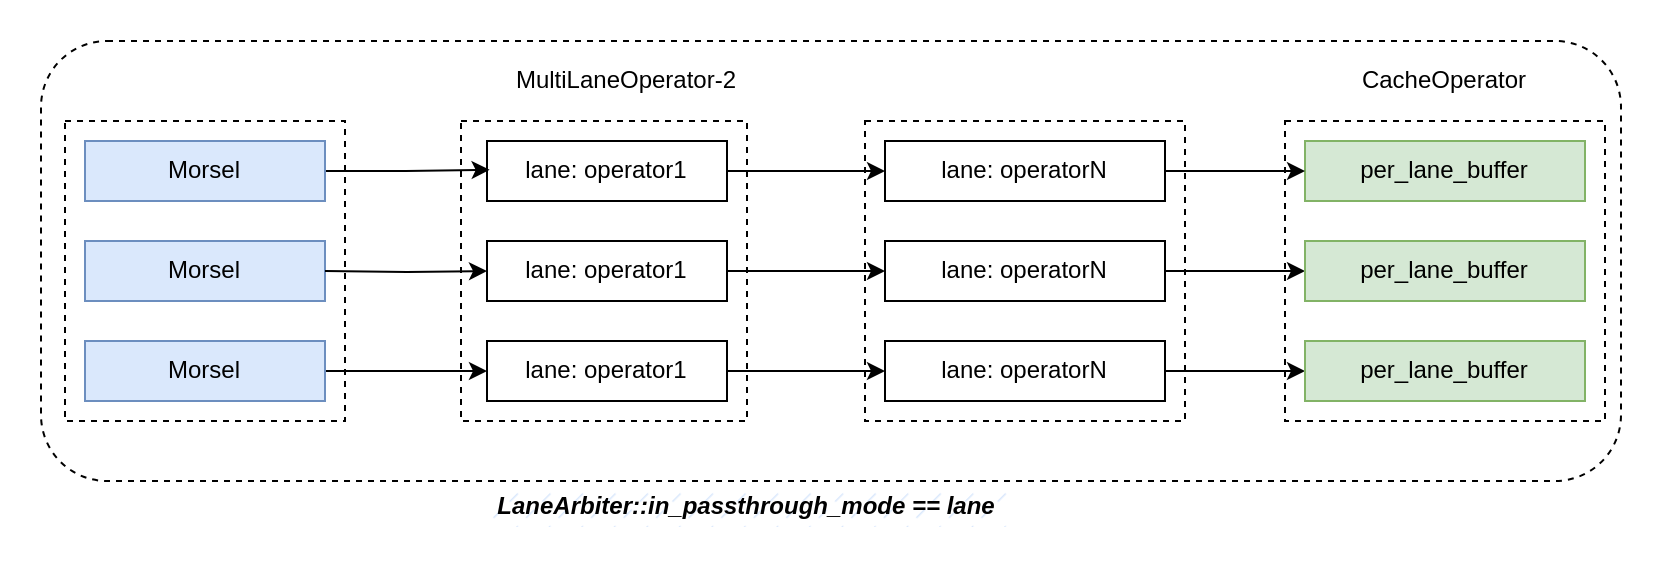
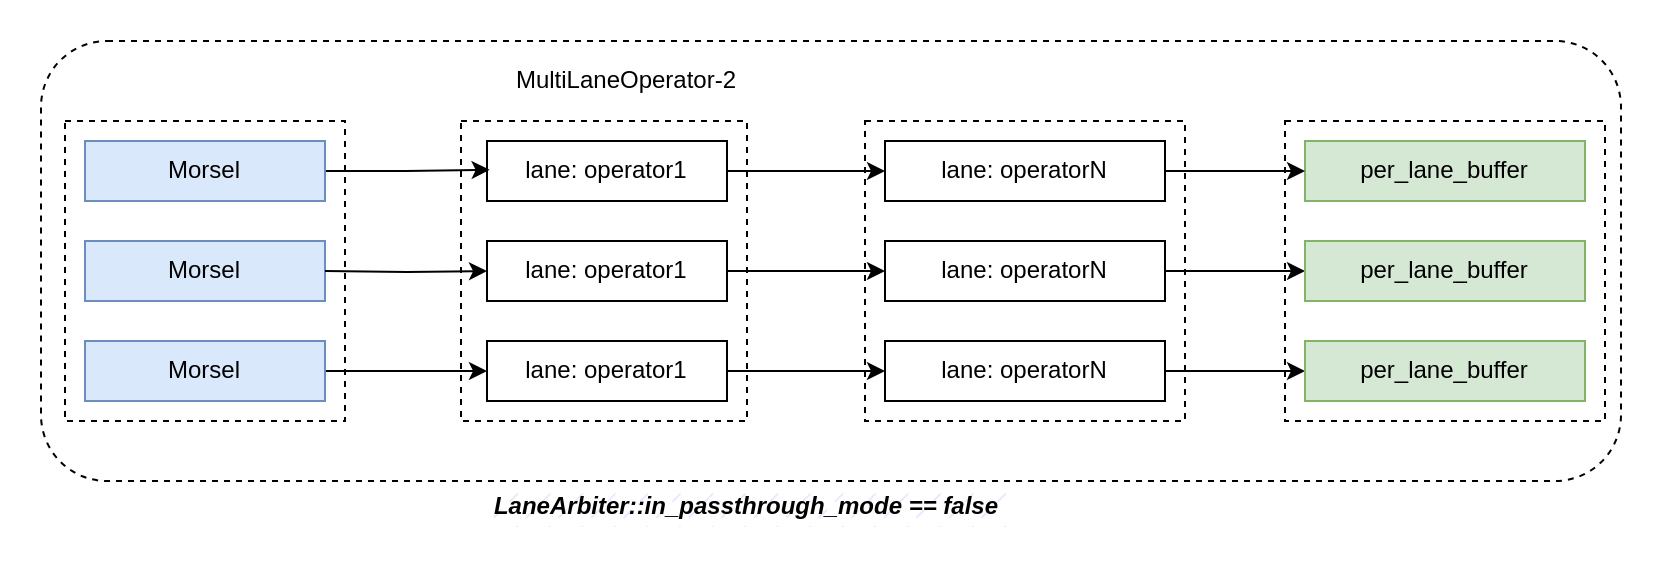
(1445, 81) -> none
(747, 507) -> (747, 507)
